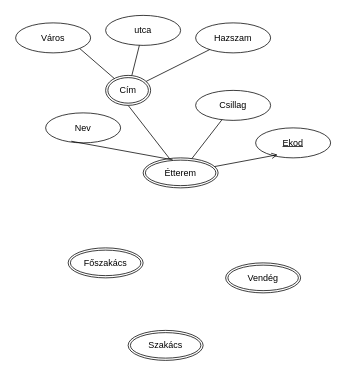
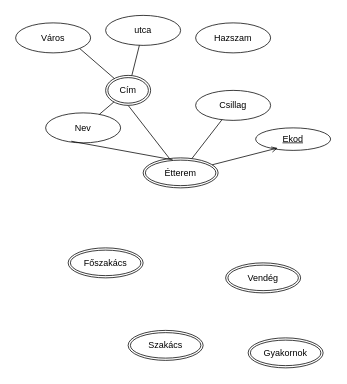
(177, 66) -> (107, 108)
(293, 143) -> (293, 139)
none -> (285, 353)
